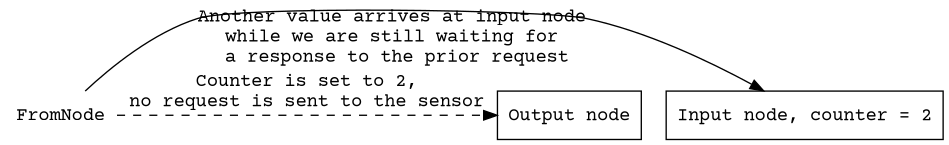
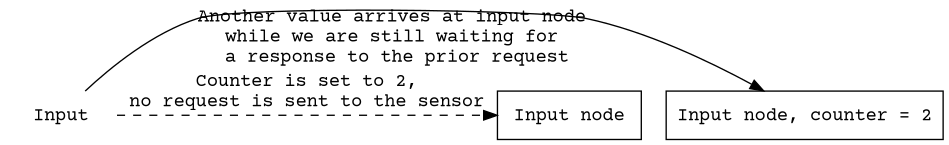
(61, 115) -> (61, 115)
(569, 115) -> (569, 115)
